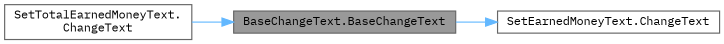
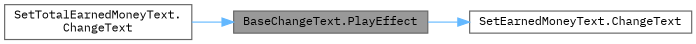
(345, 22) -> (331, 22)
